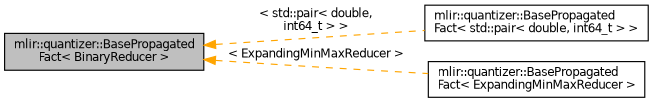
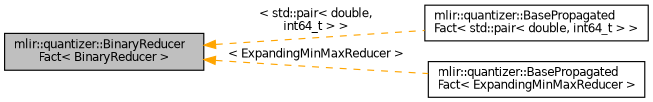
(104, 52) -> (104, 52)
